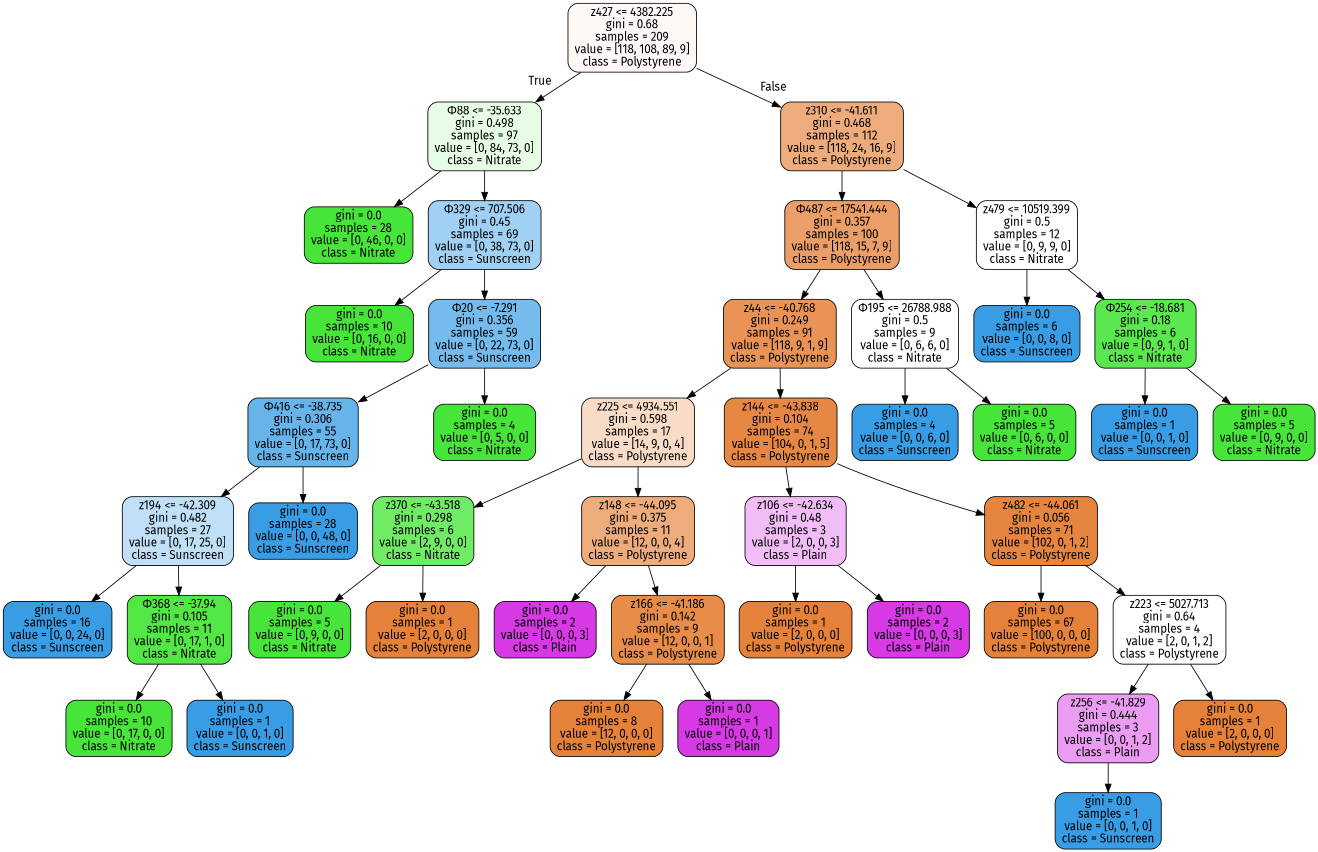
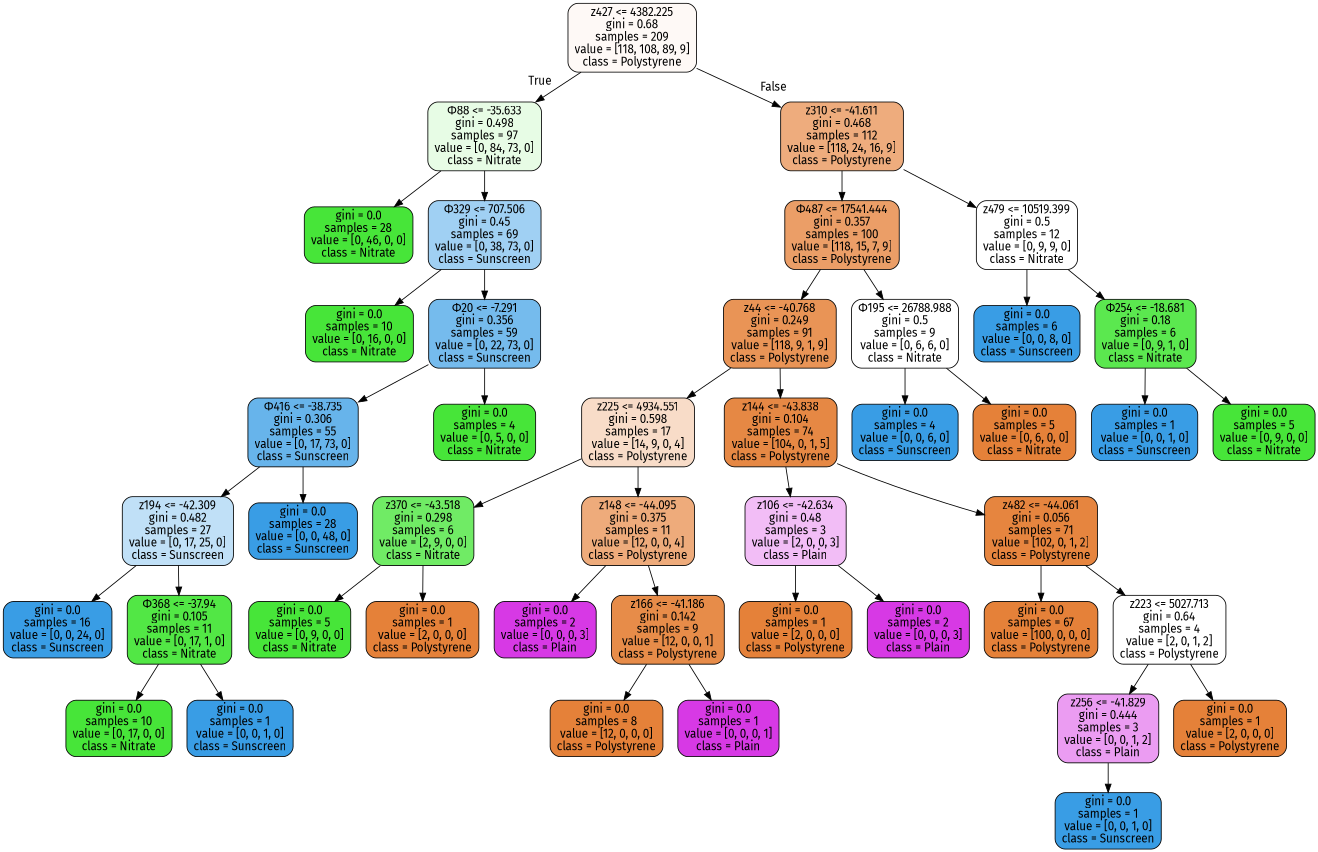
(1024, 432) -> (1024, 432)
